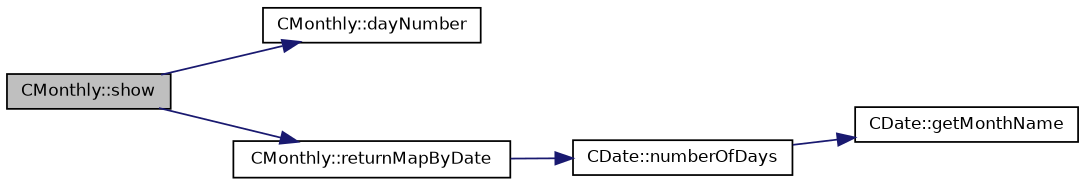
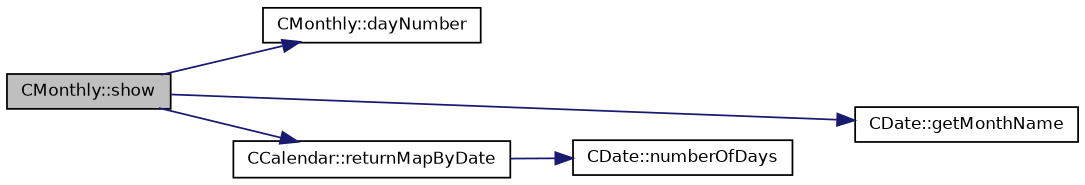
(815, 142) -> (504, 107)
(372, 159) -> (372, 159)
